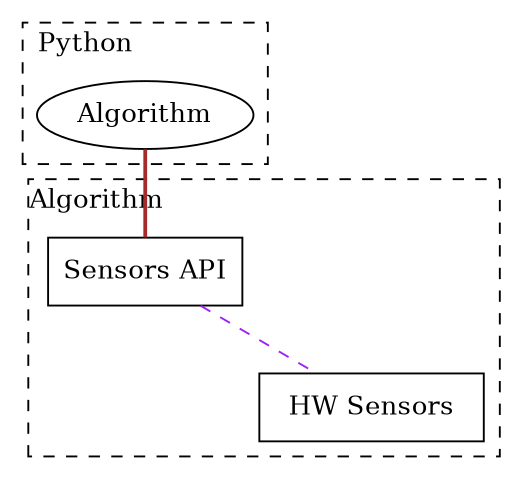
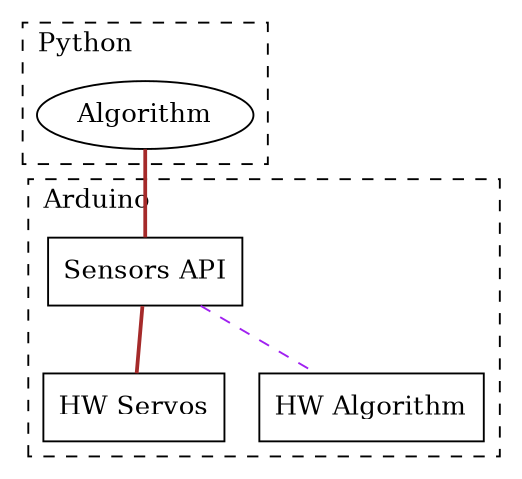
(97, 201) -> (97, 201)
none -> (134, 407)
(372, 407) -> (372, 407)
